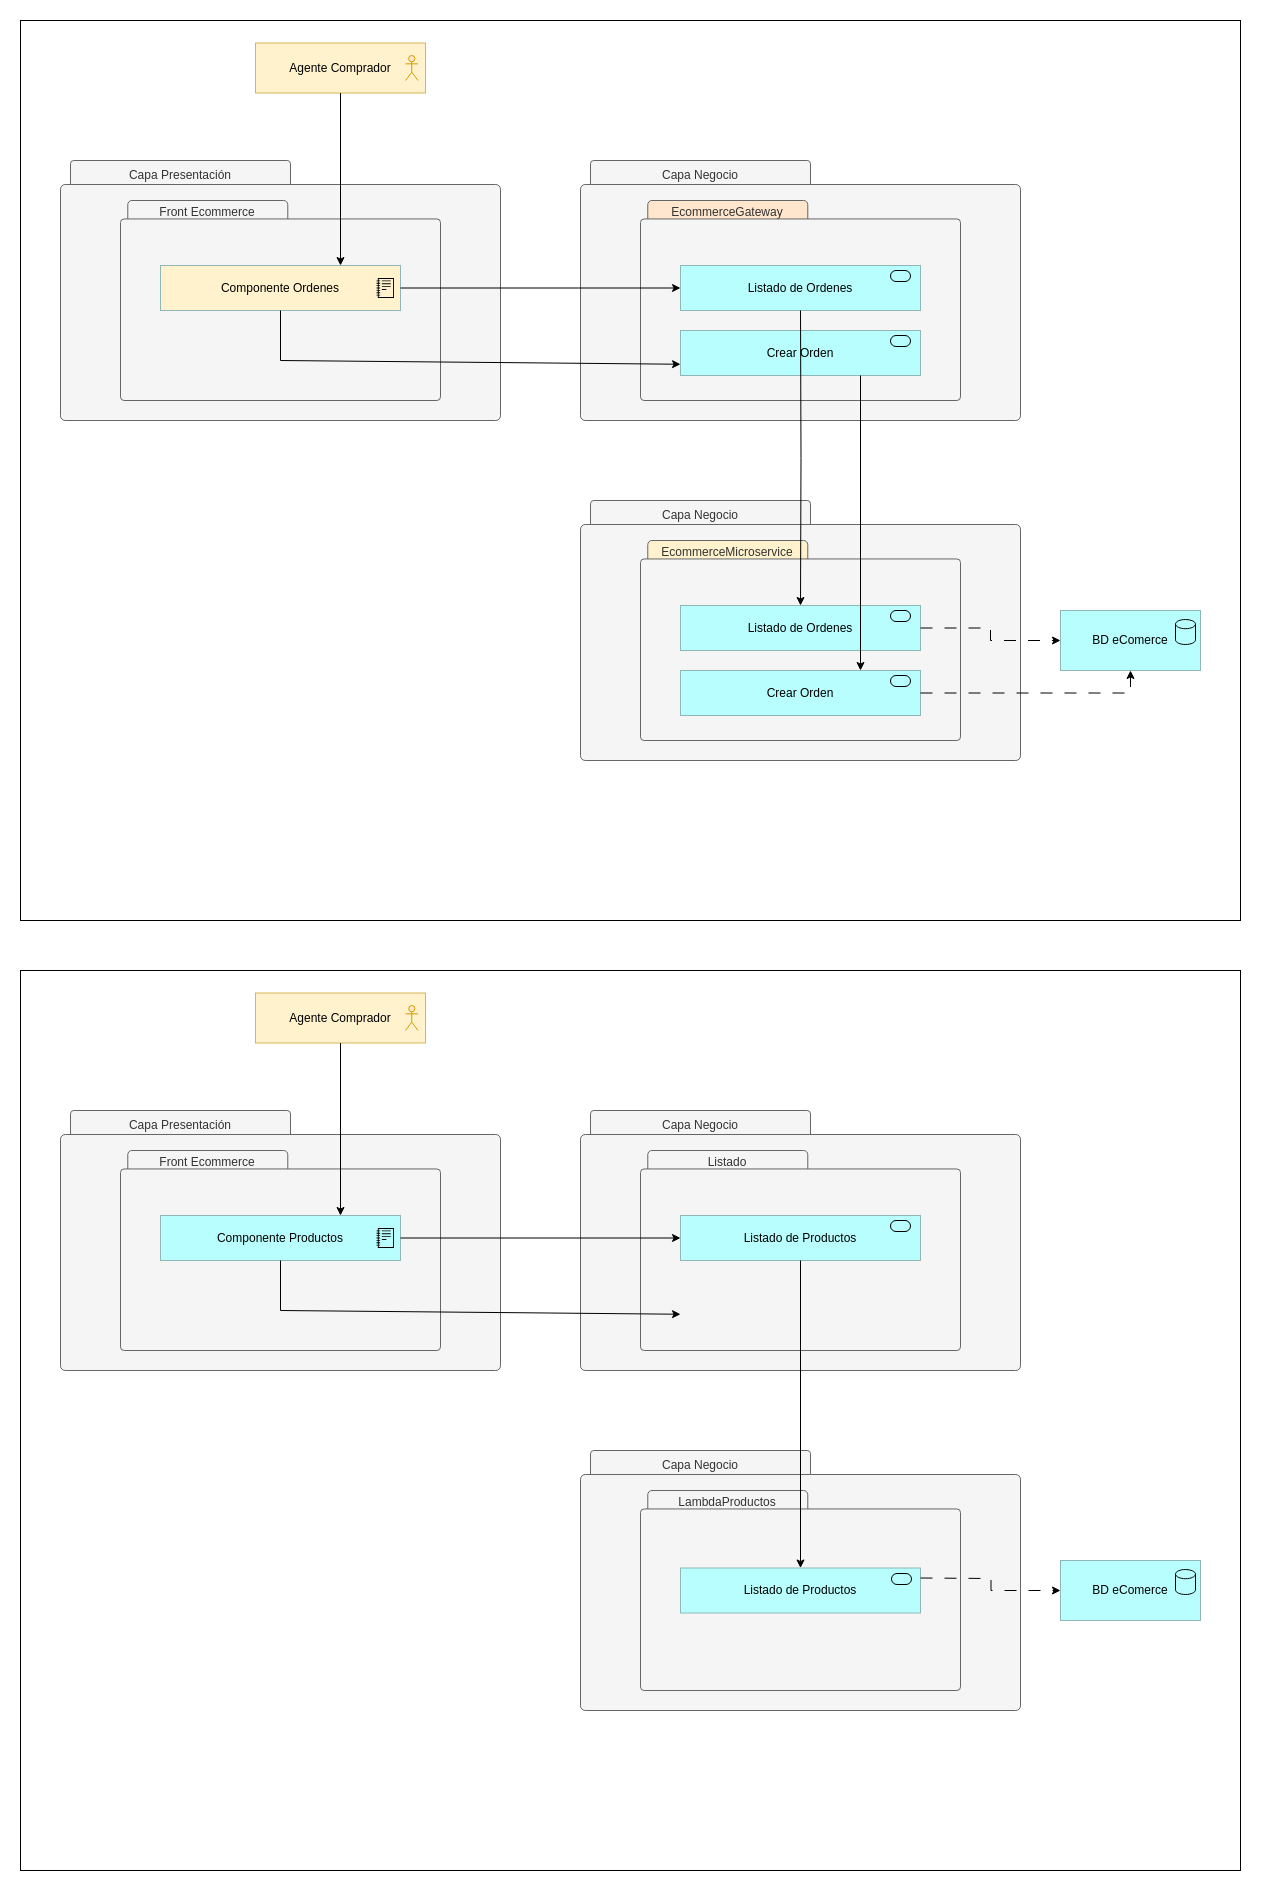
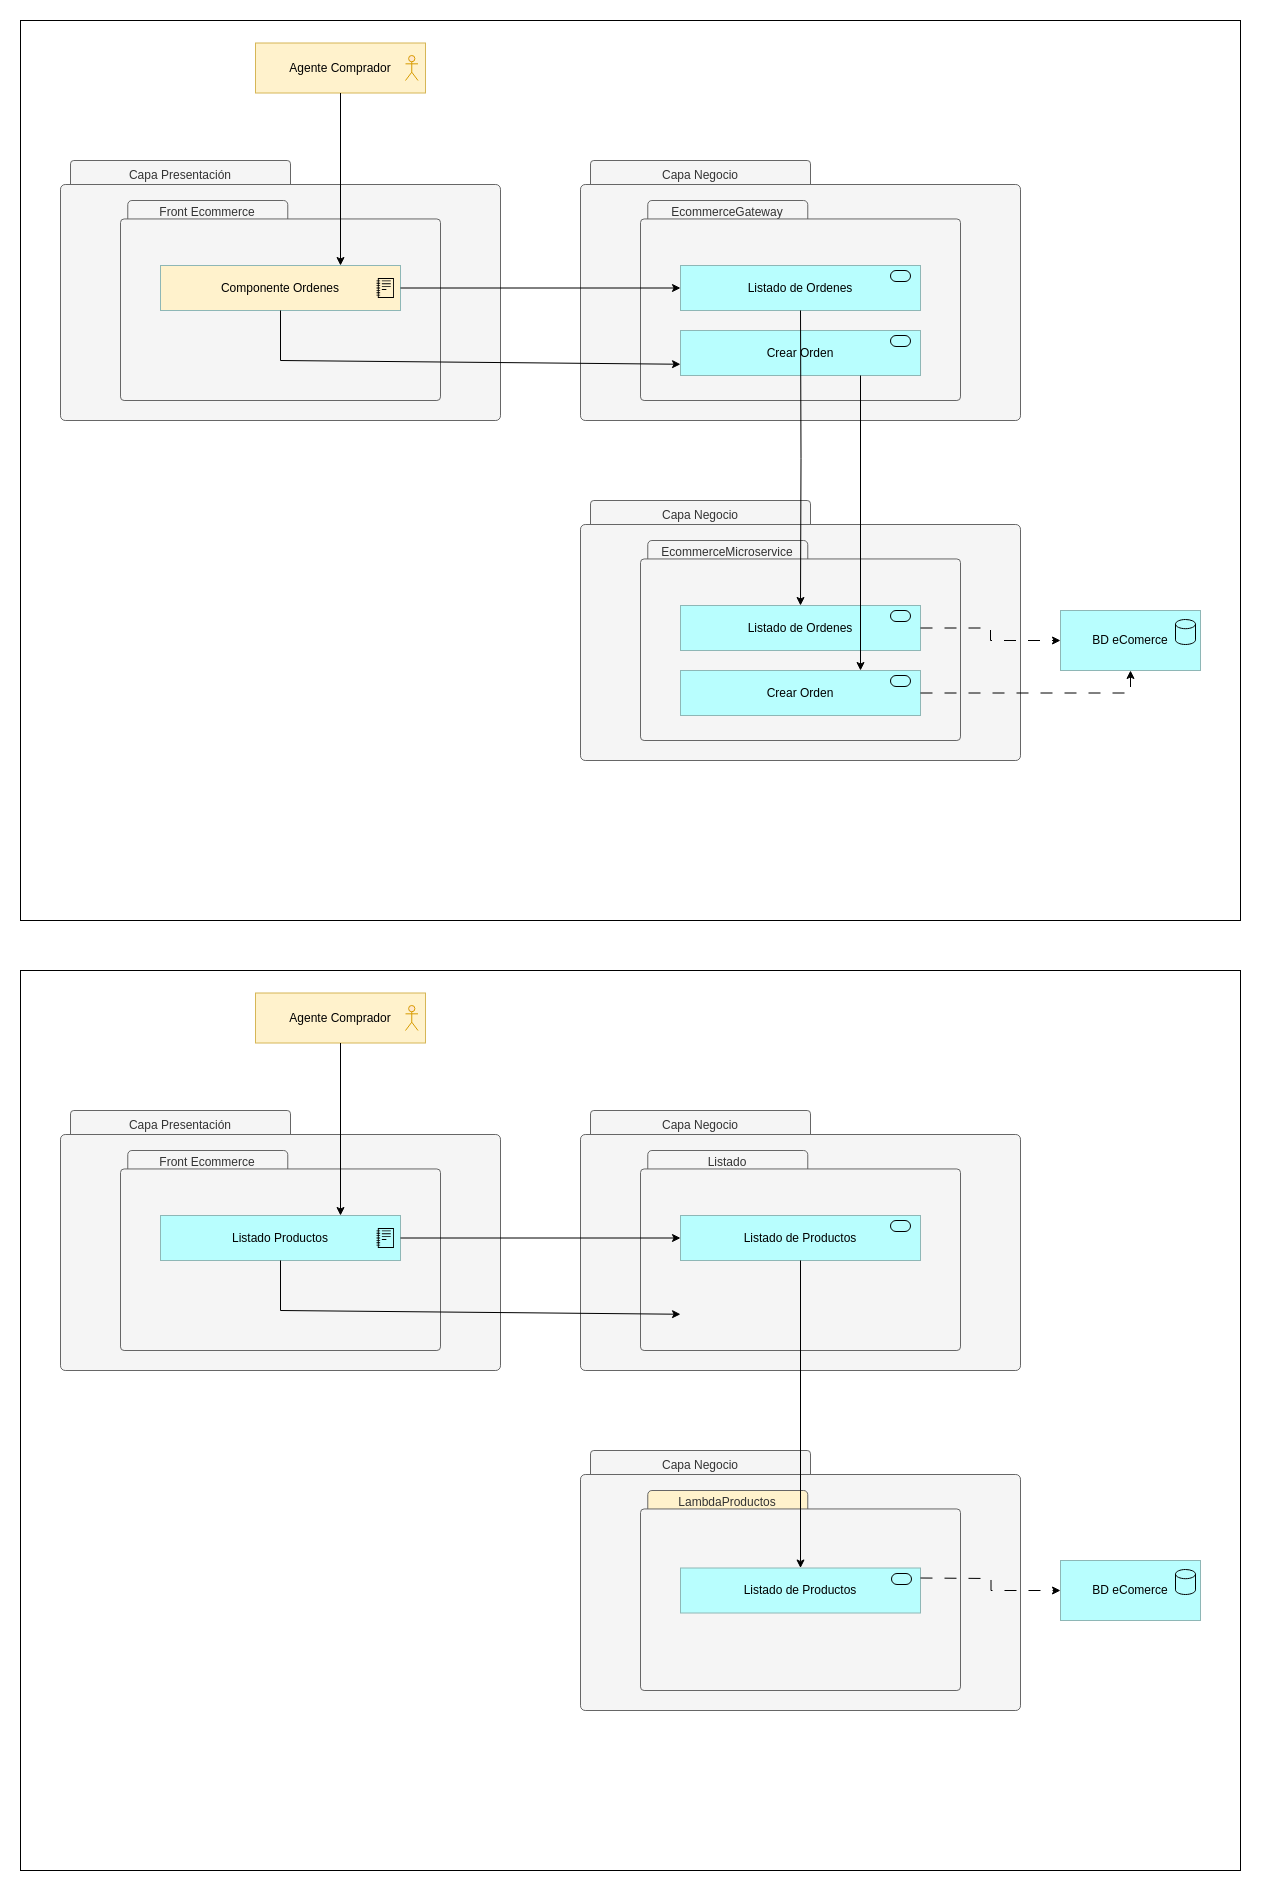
(728, 212) -> (728, 212)
(728, 552) -> (728, 552)
(281, 1239) -> (281, 1239)
(728, 1502) -> (728, 1502)
